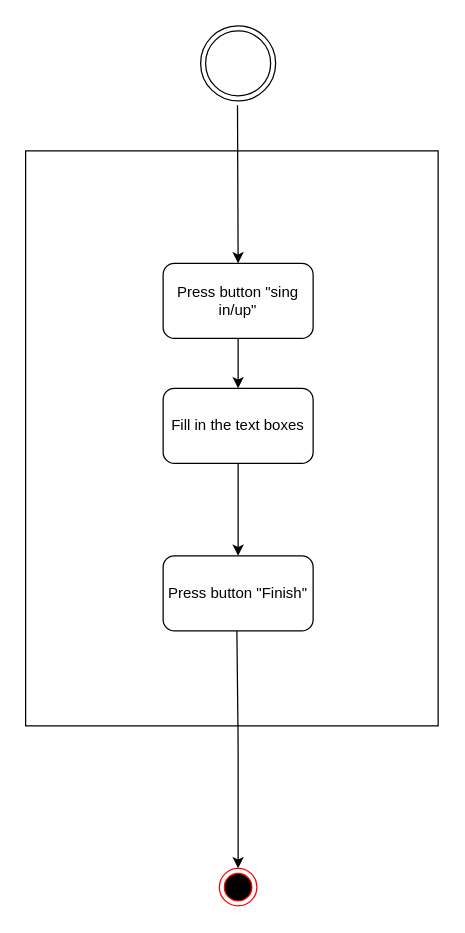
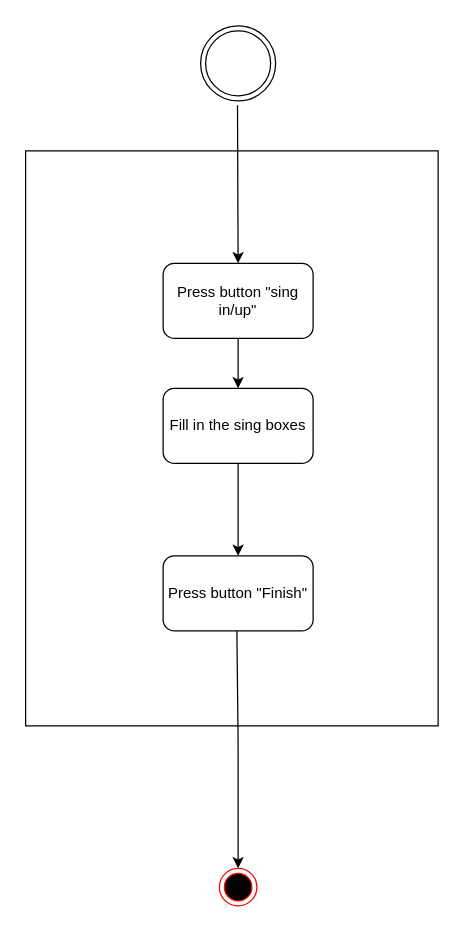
(238, 426) -> (238, 426)
